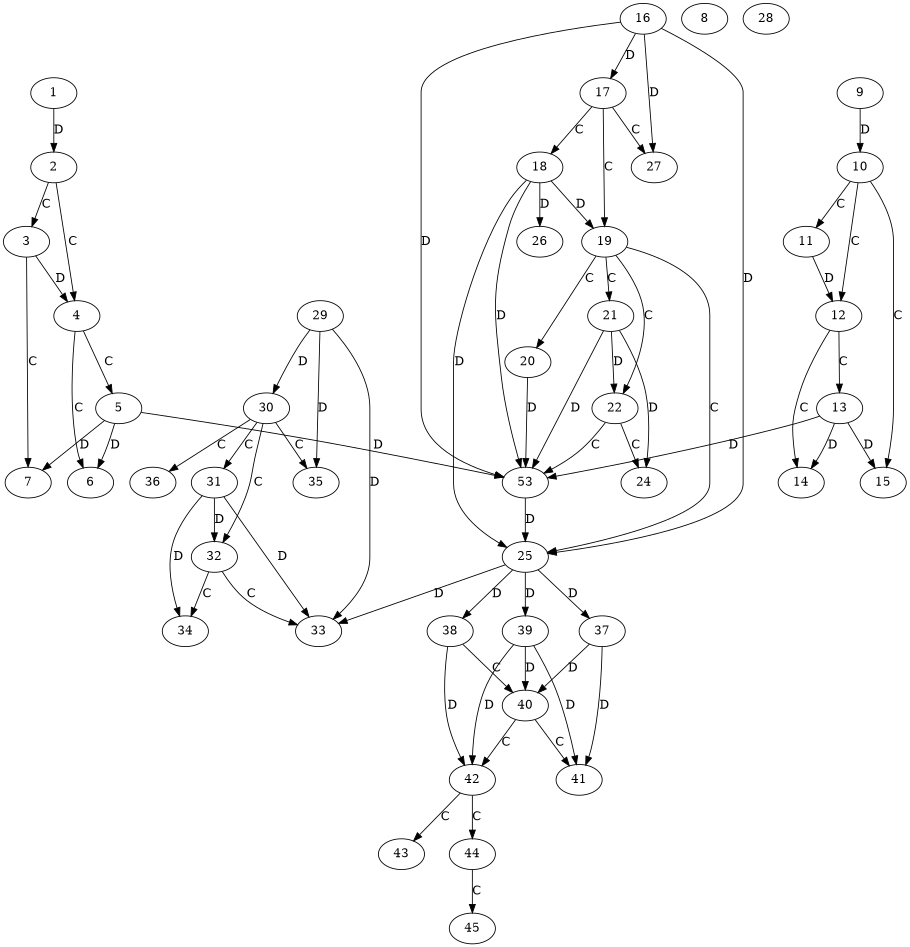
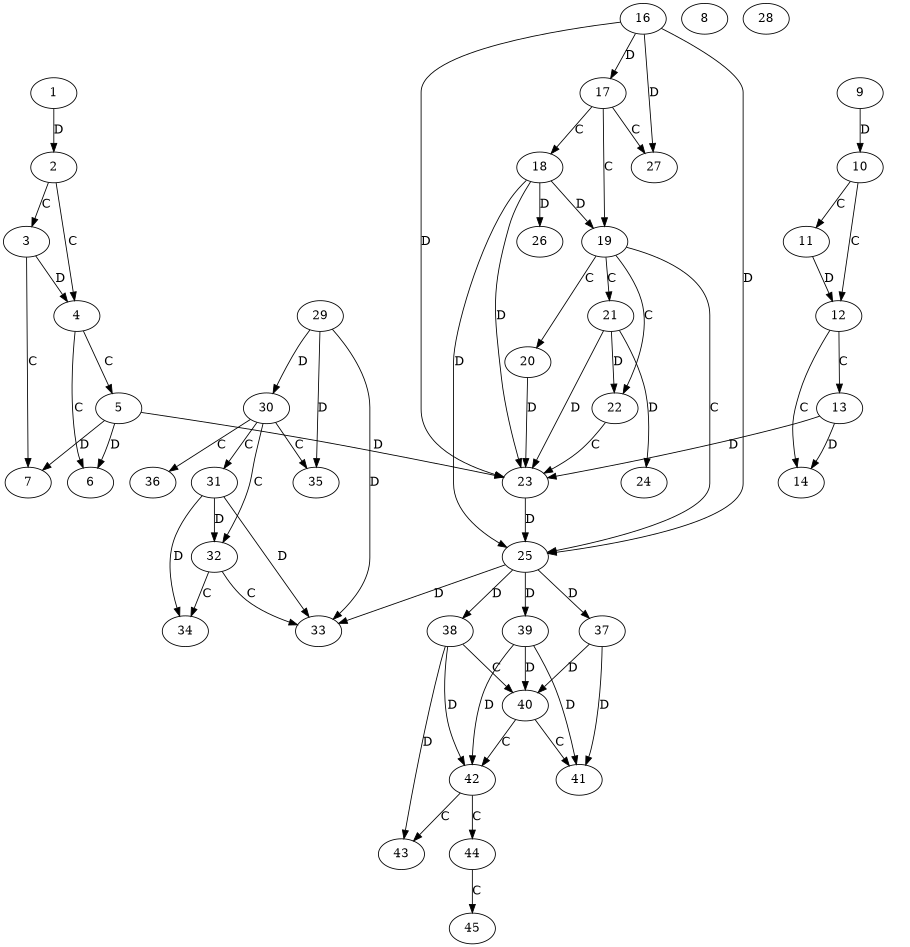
(628, 442) -> none
(525, 483) -> (525, 483)
(883, 483) -> none
none -> (423, 738)
